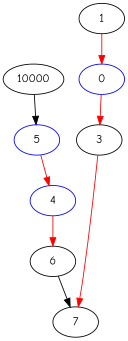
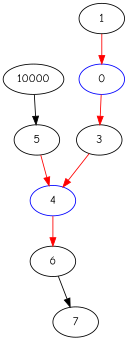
(37, 140) -> (37, 140)
(90, 227) -> (79, 167)
